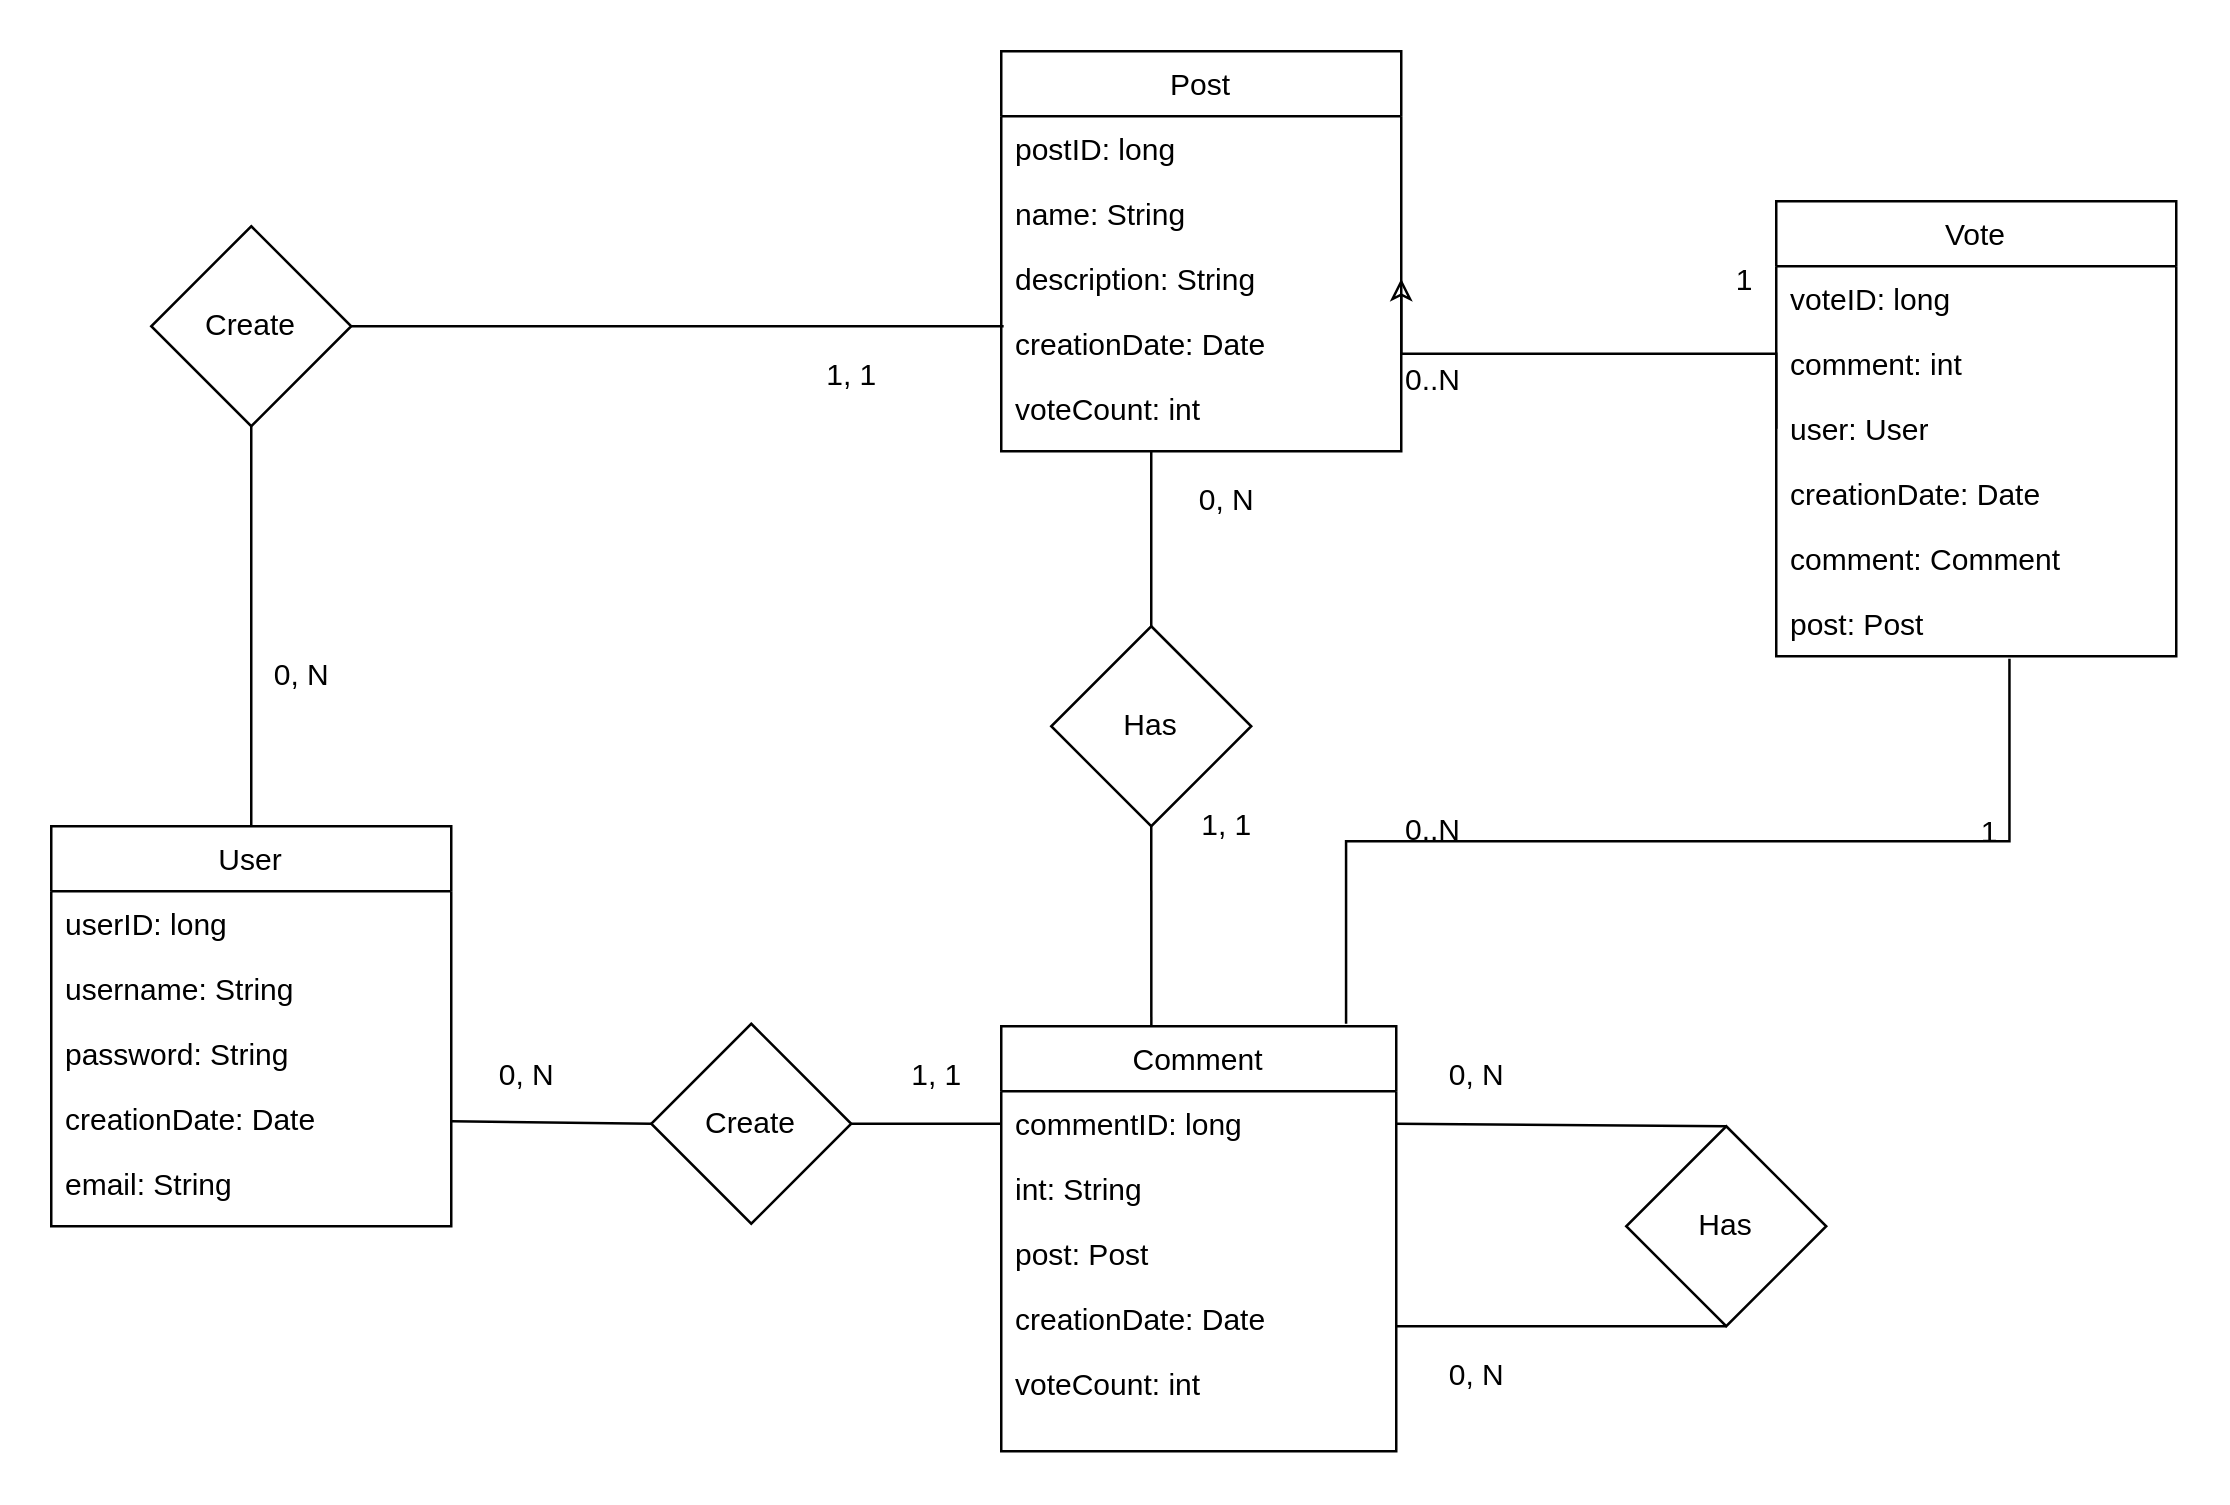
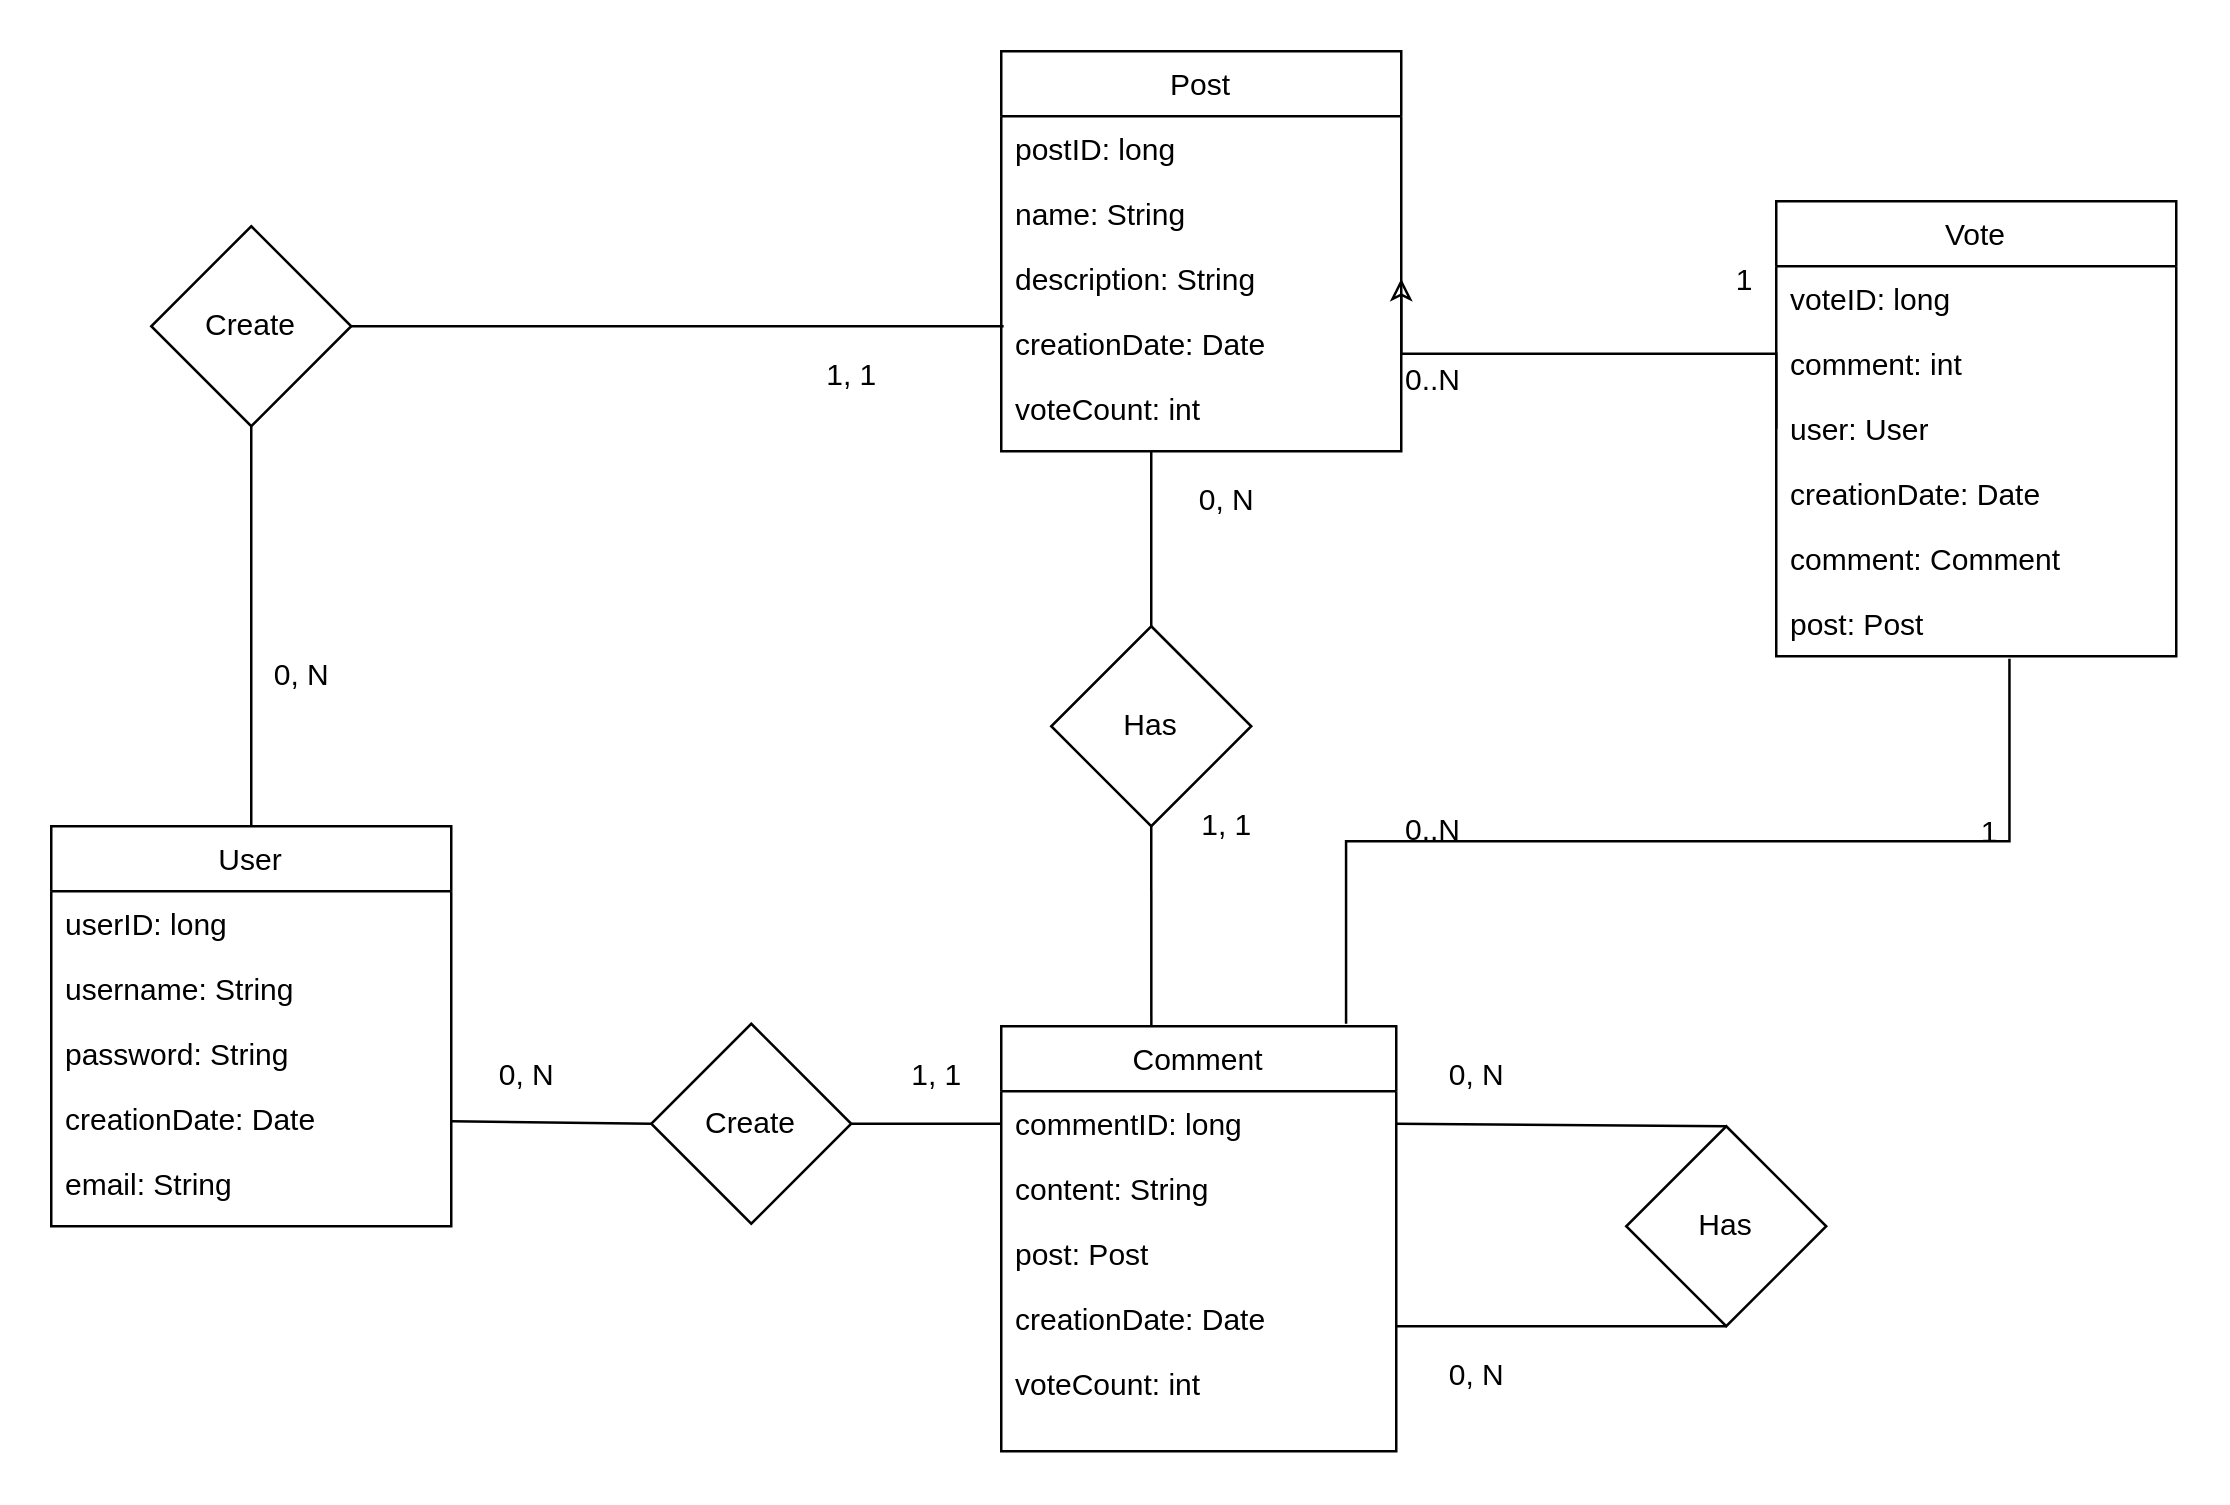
(1092, 1190) -> (1129, 1190)
